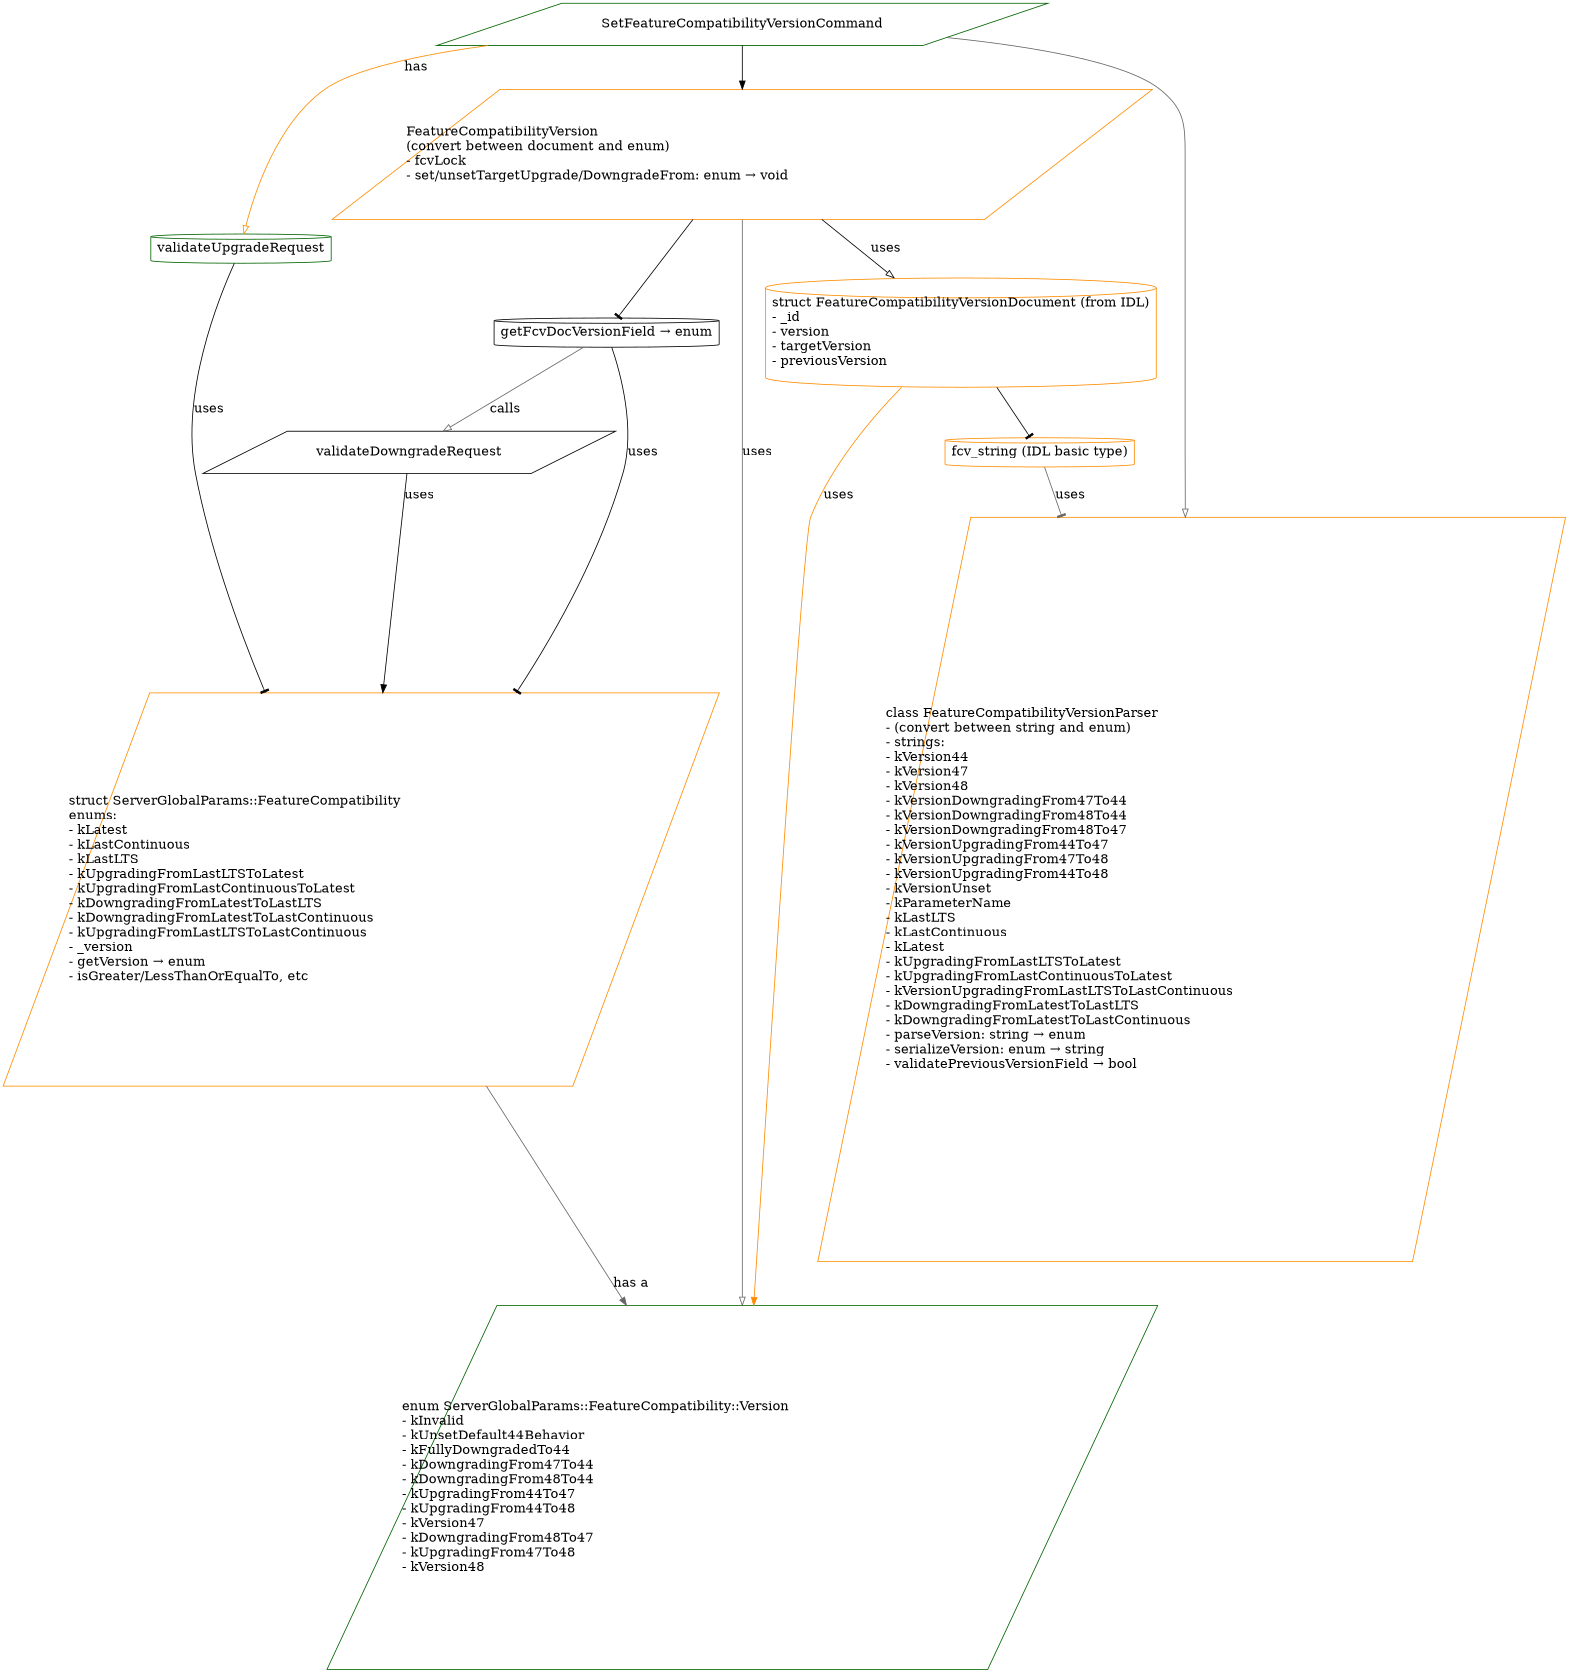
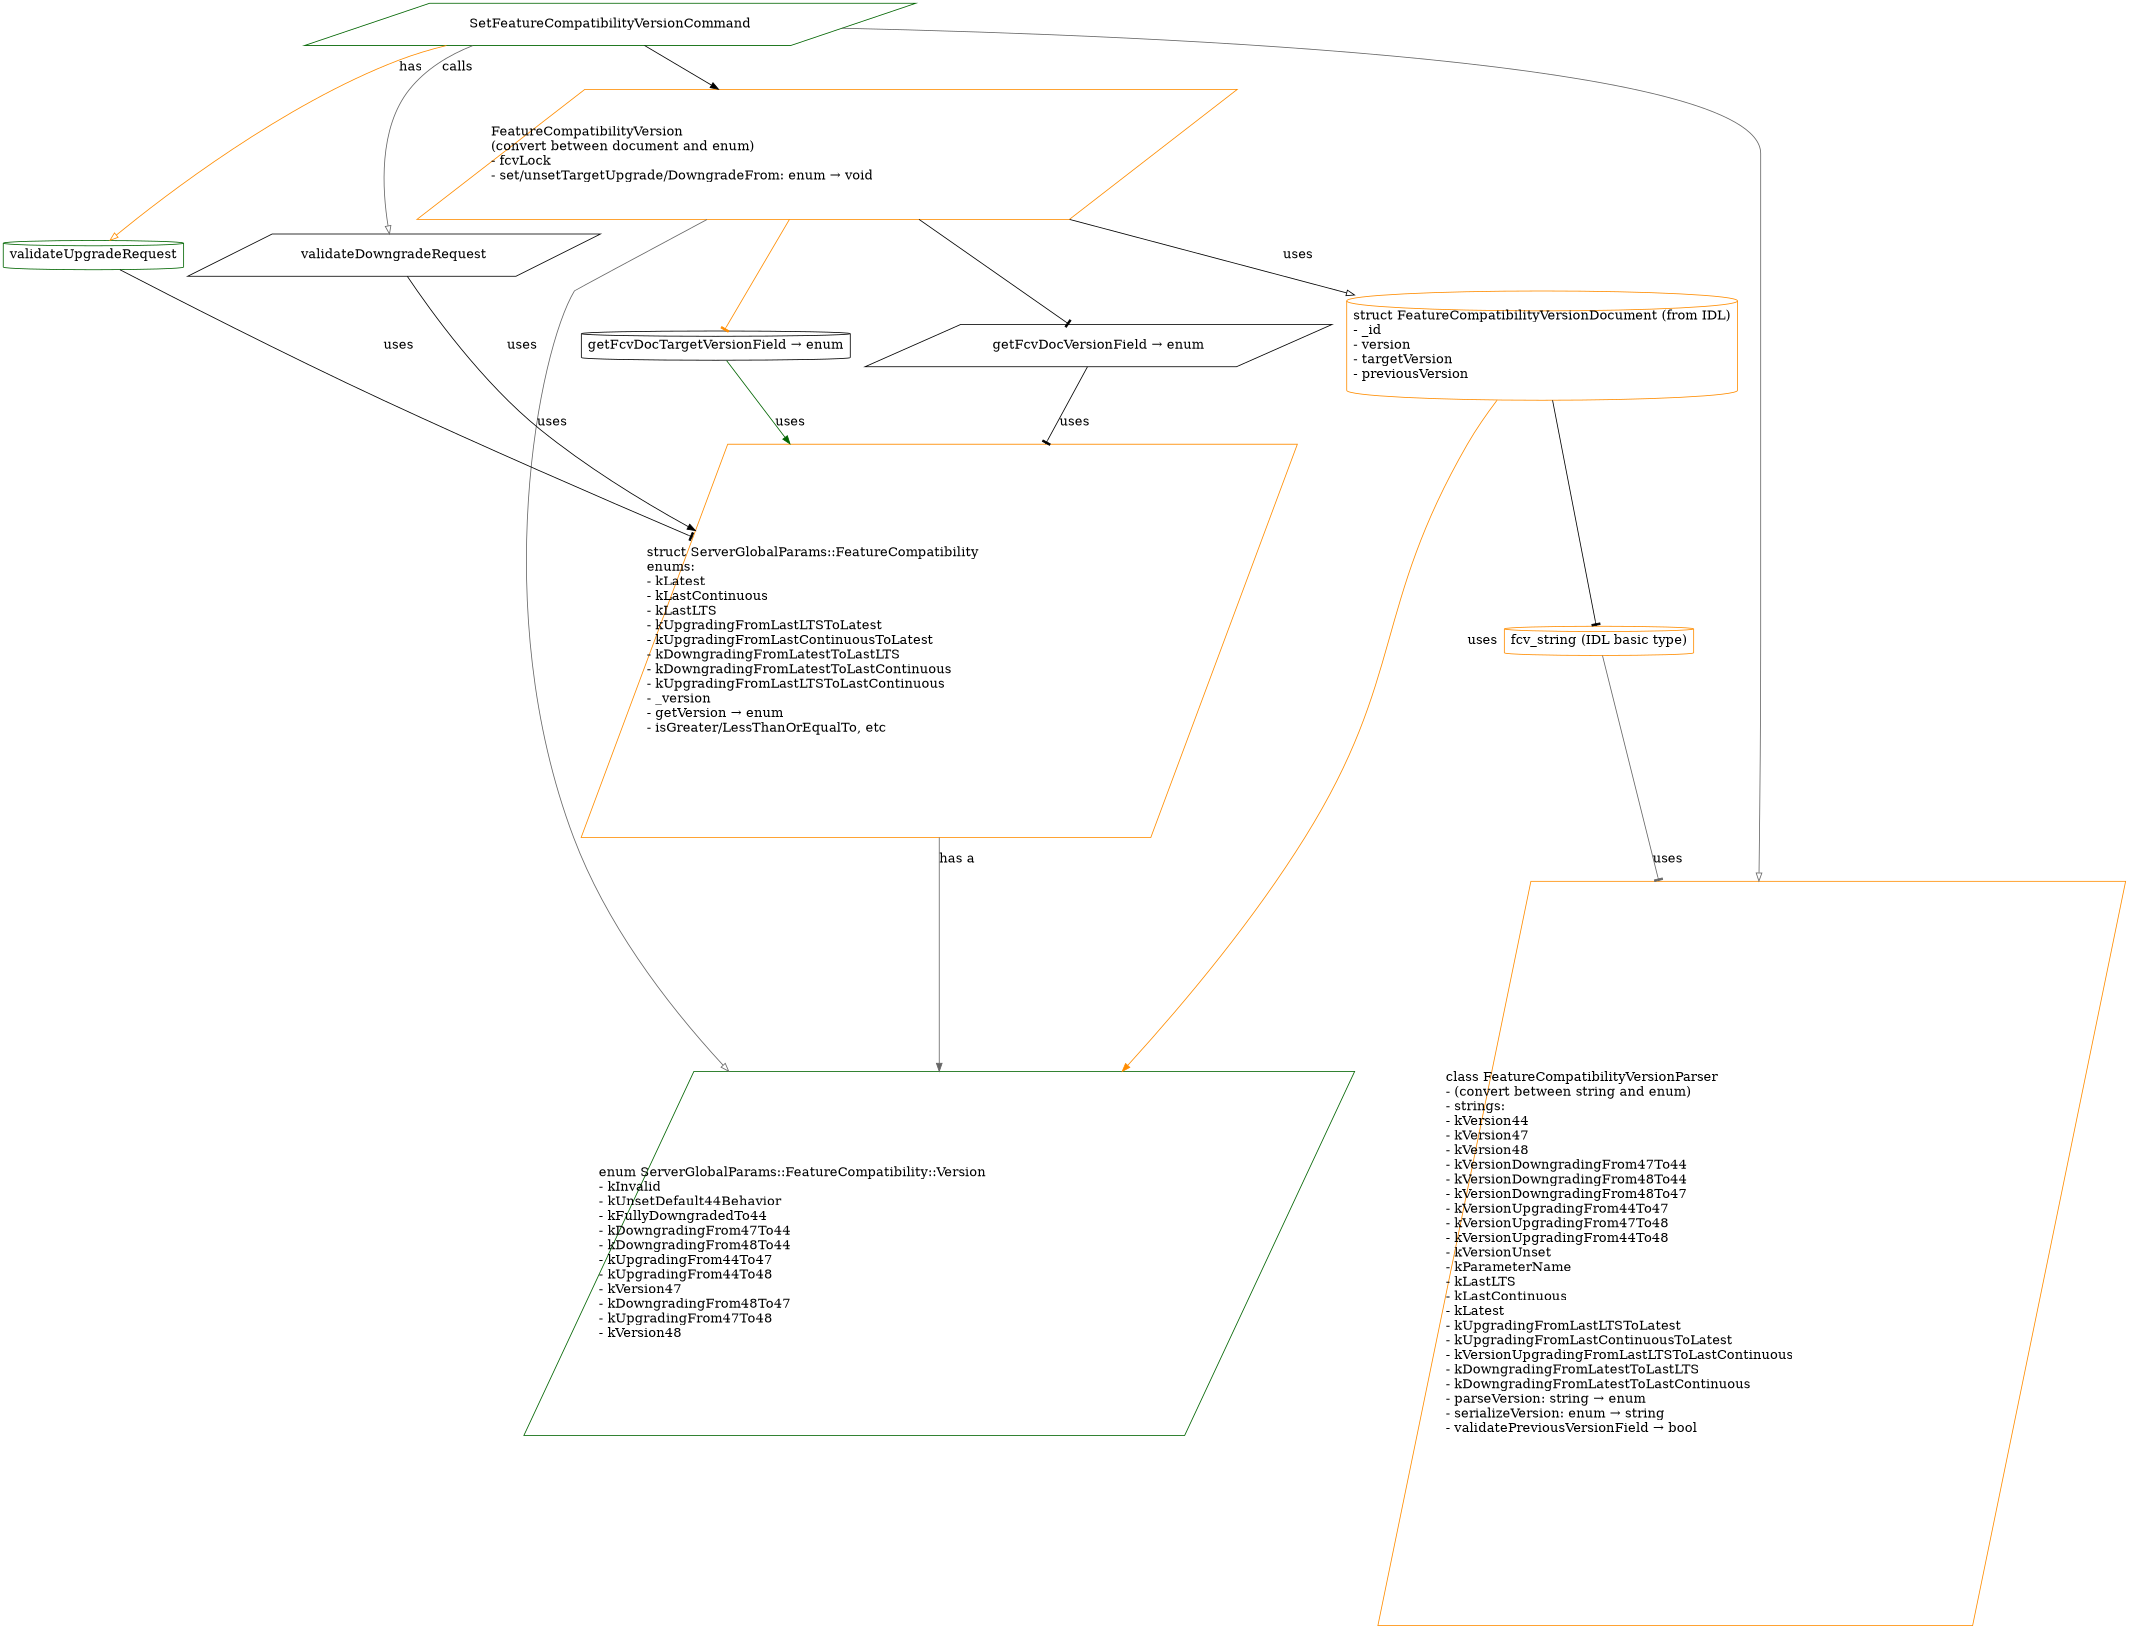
(607, 333) -> (1098, 346)
none -> (716, 346)
(517, 387) -> (394, 117)
